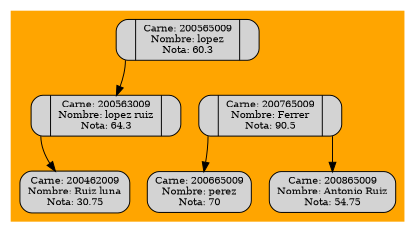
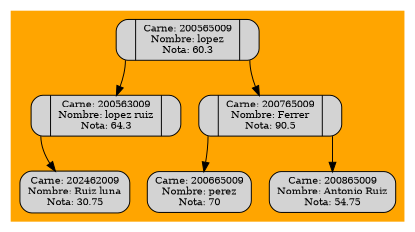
none -> (251, 74)
(75, 192) -> (75, 192)
